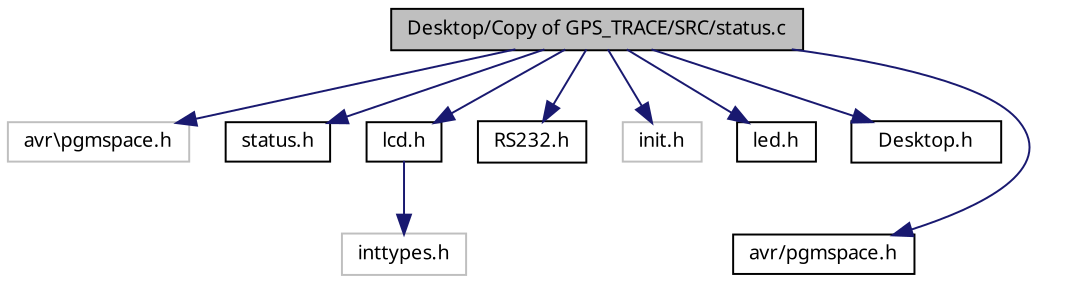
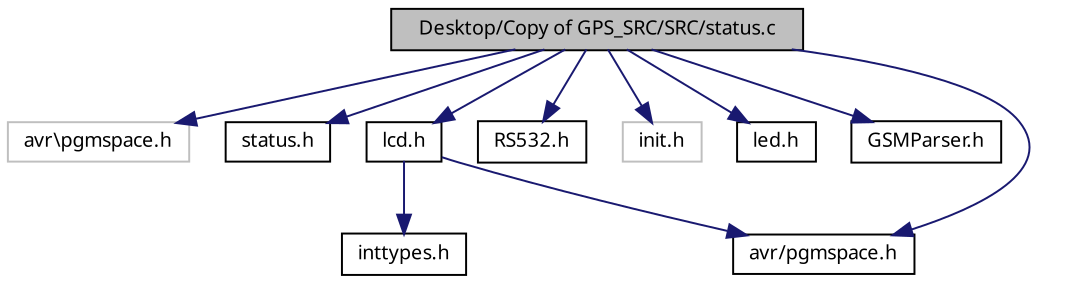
(597, 30) -> (597, 30)
(532, 142) -> (532, 142)
(926, 142) -> (926, 142)
none -> (584, 196)
(404, 254) -> (404, 254)
